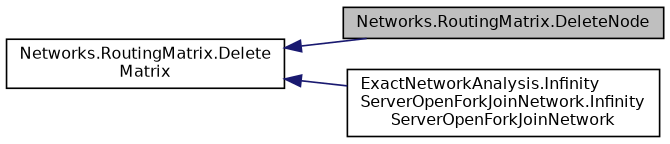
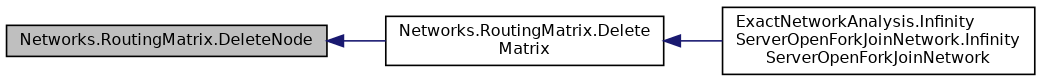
(334, 42) -> (365, 41)
